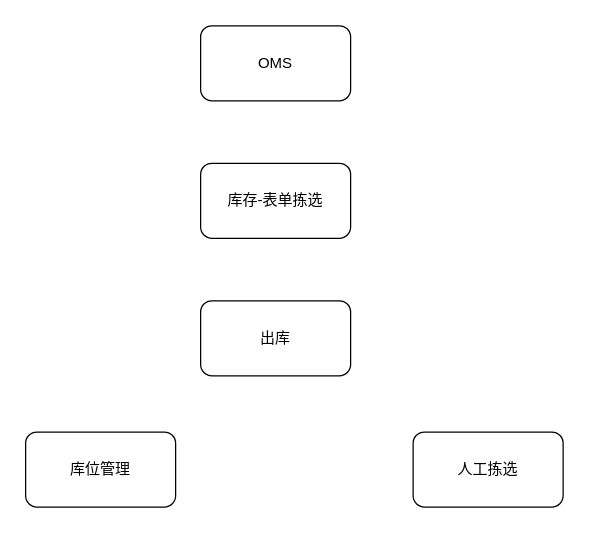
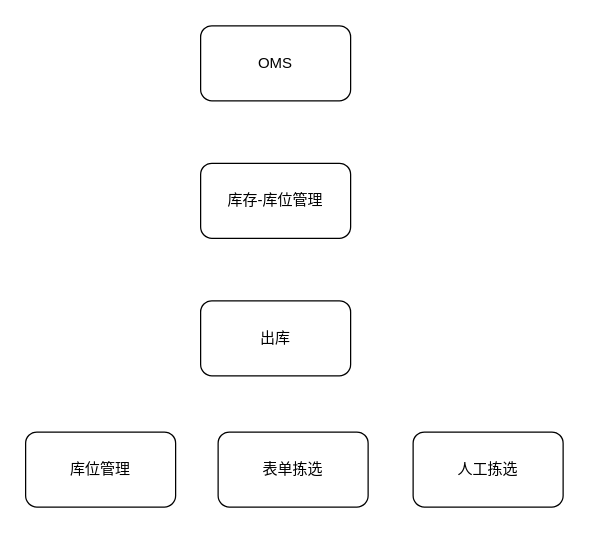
(276, 201) -> (276, 201)
none -> (293, 469)
